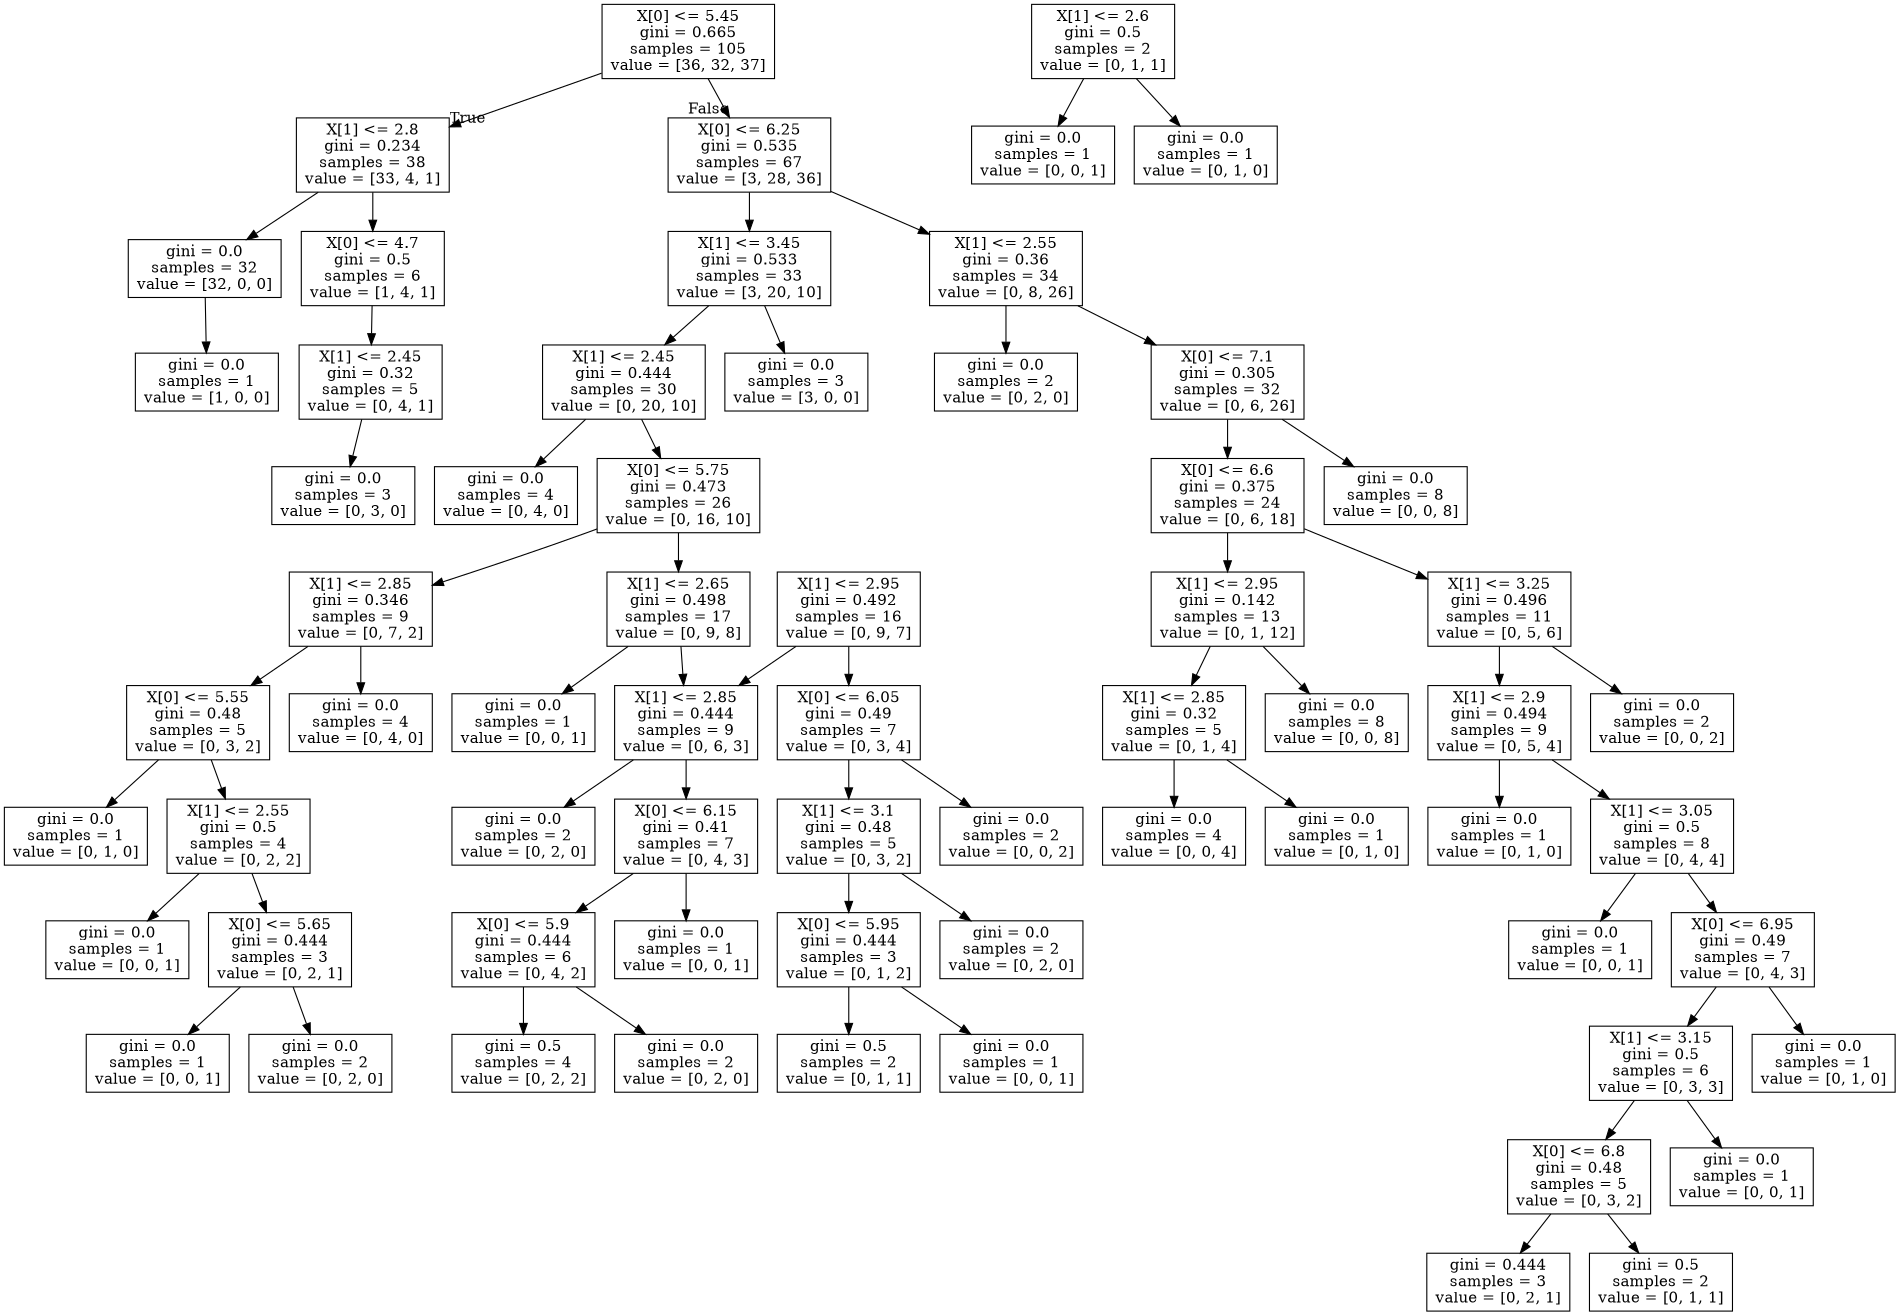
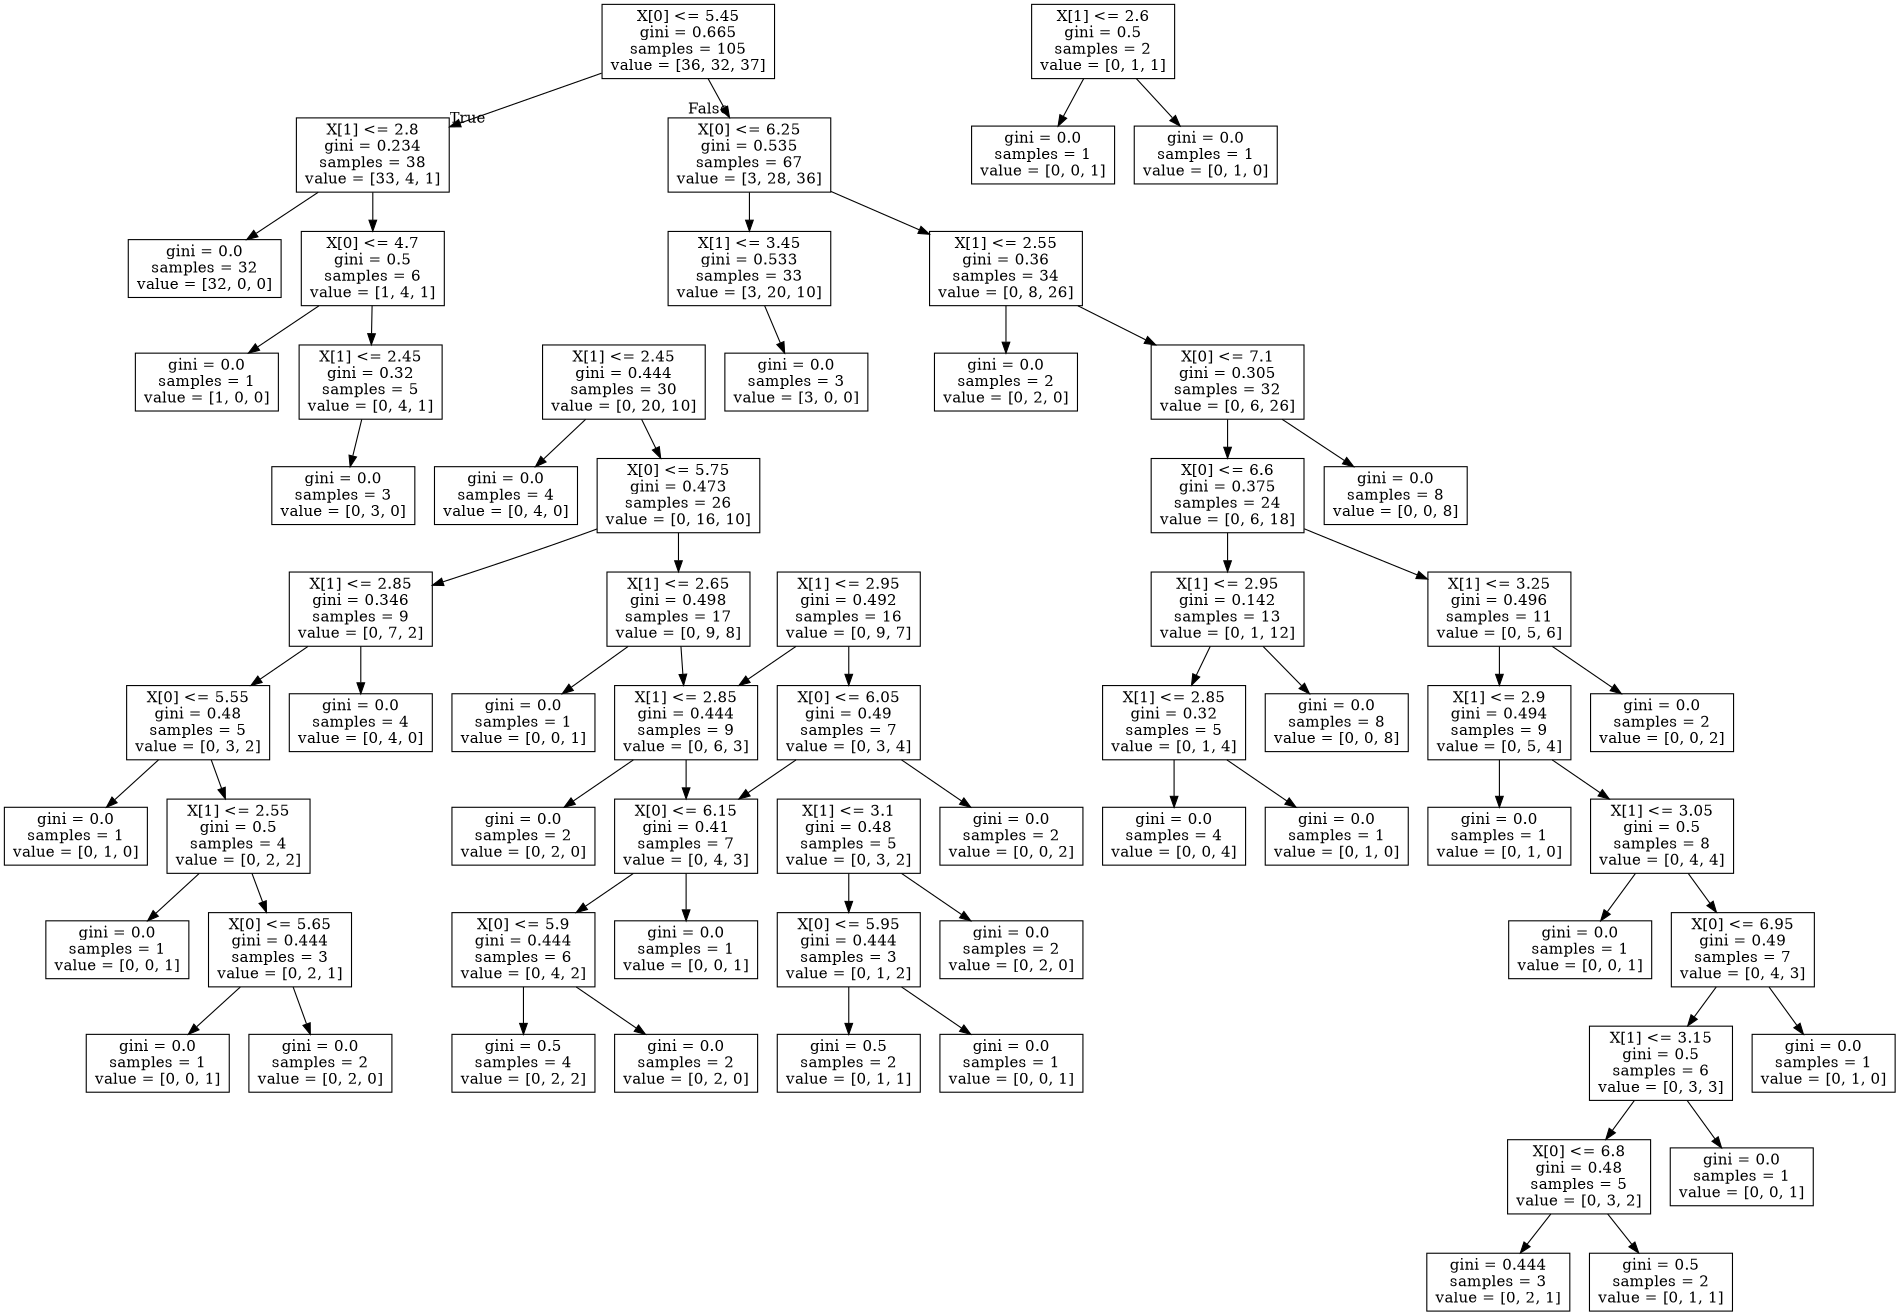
(206, 320) -> (288, 326)
(691, 321) -> none
(849, 774) -> (772, 776)
